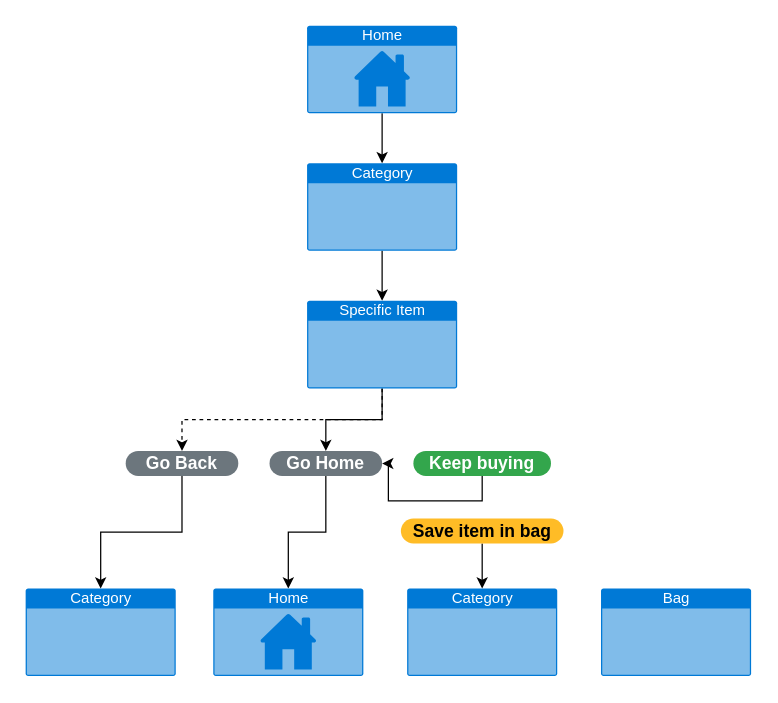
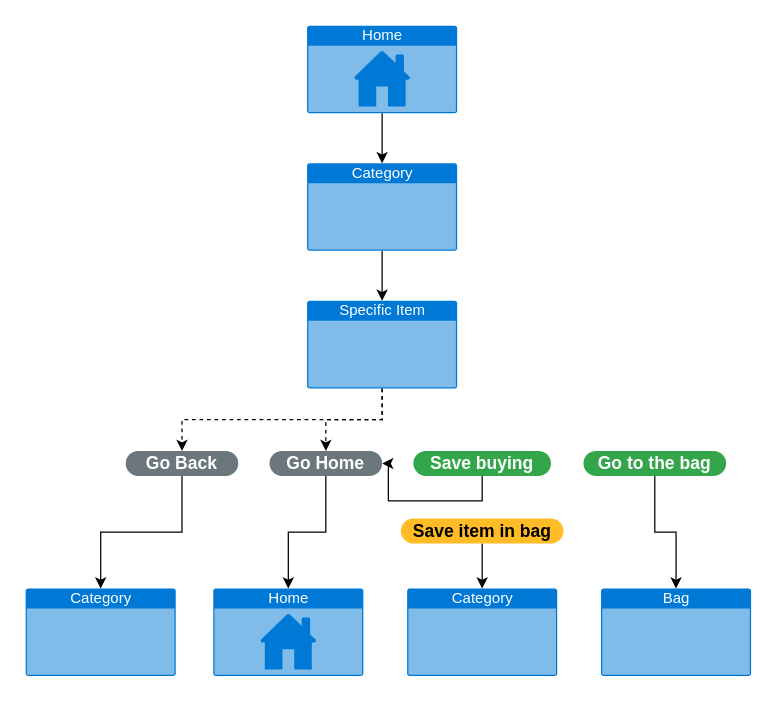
(326, 432) -> (326, 432)
(482, 463) -> (482, 463)
none -> (654, 463)
none -> (660, 532)
